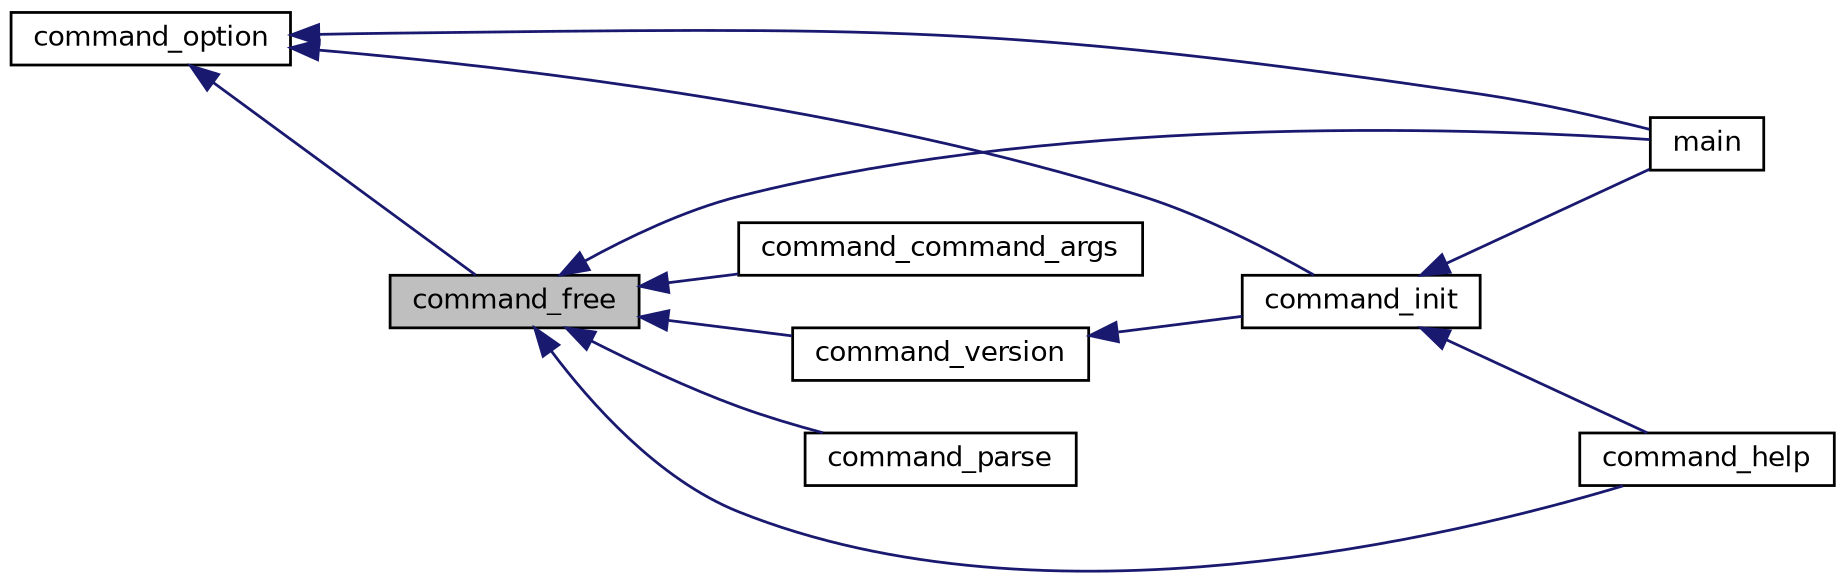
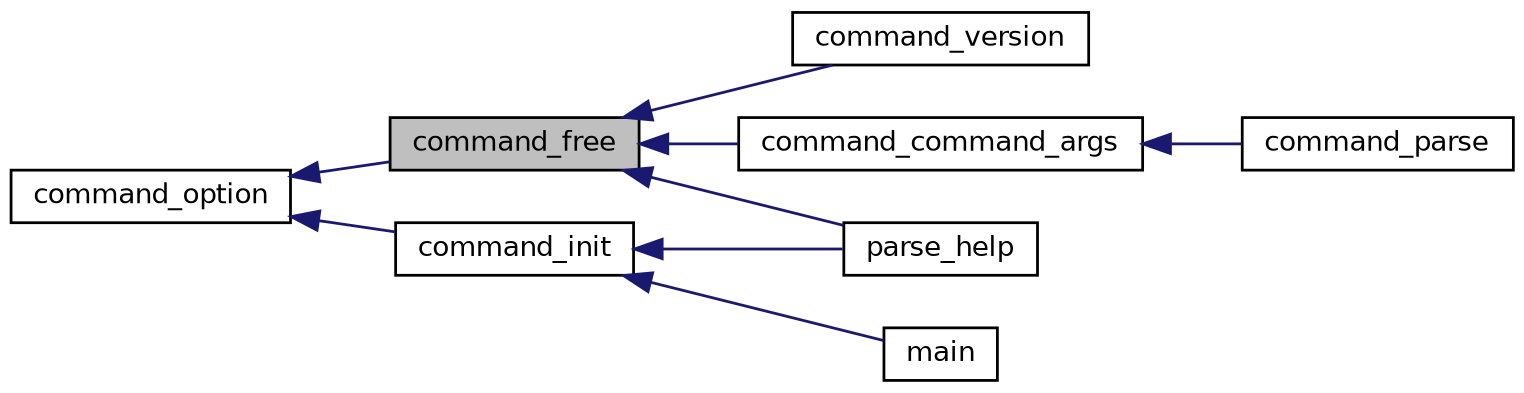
(988, 38) -> none
(1109, 140) -> none
(1180, 324) -> none
(704, 393) -> (1207, 144)
(1707, 459) -> (941, 249)
